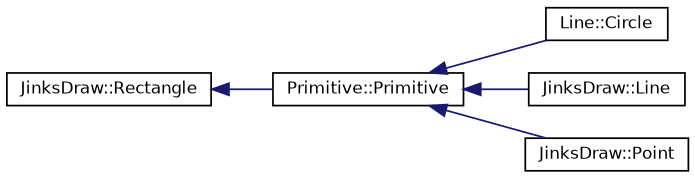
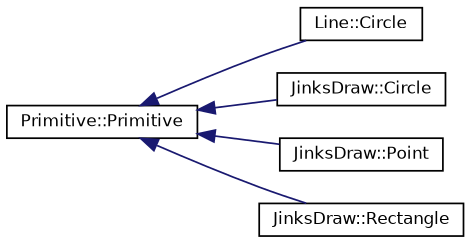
(251, 89) -> (231, 176)
(607, 89) -> (361, 89)
